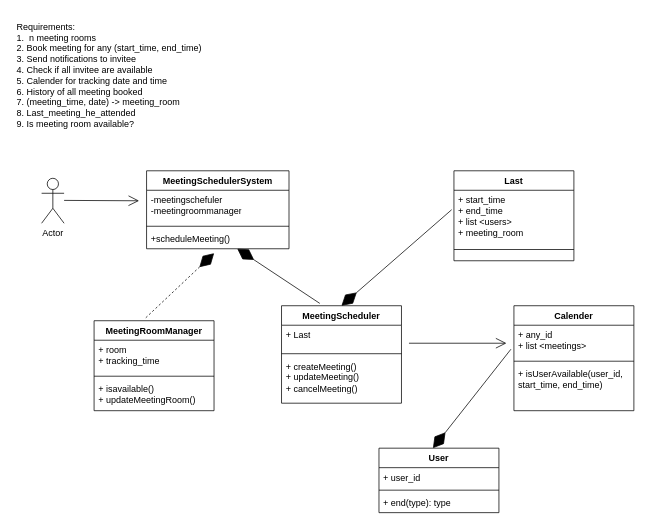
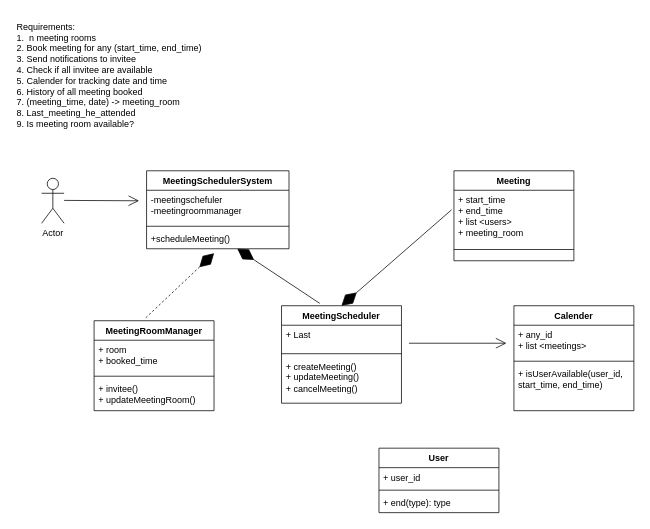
(514, 181) -> (514, 181)
(133, 356) -> (129, 356)
(478, 392) -> none
(149, 395) -> (149, 395)
